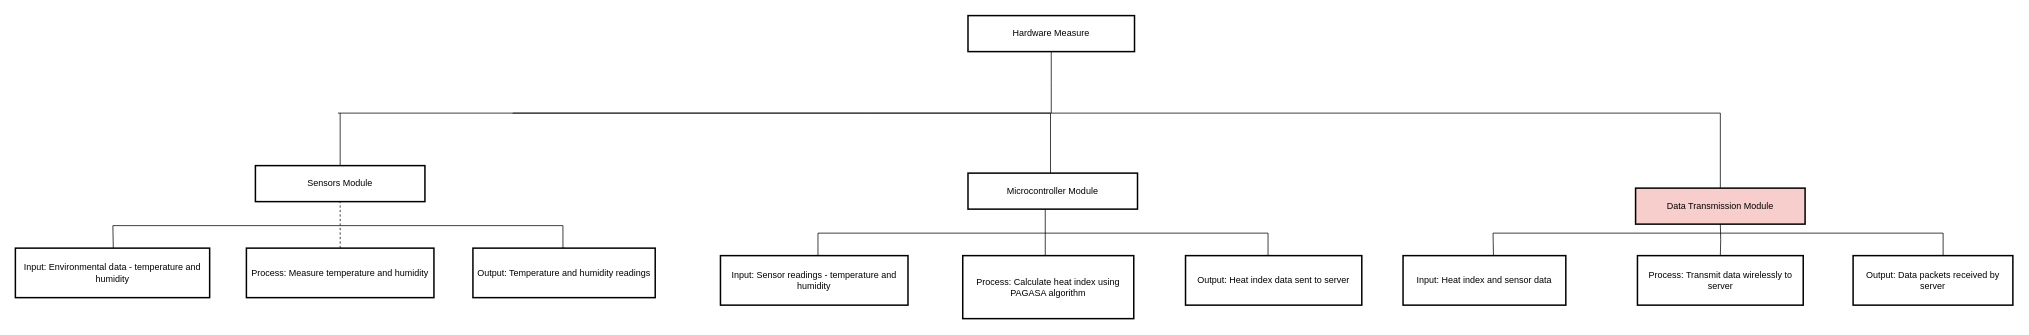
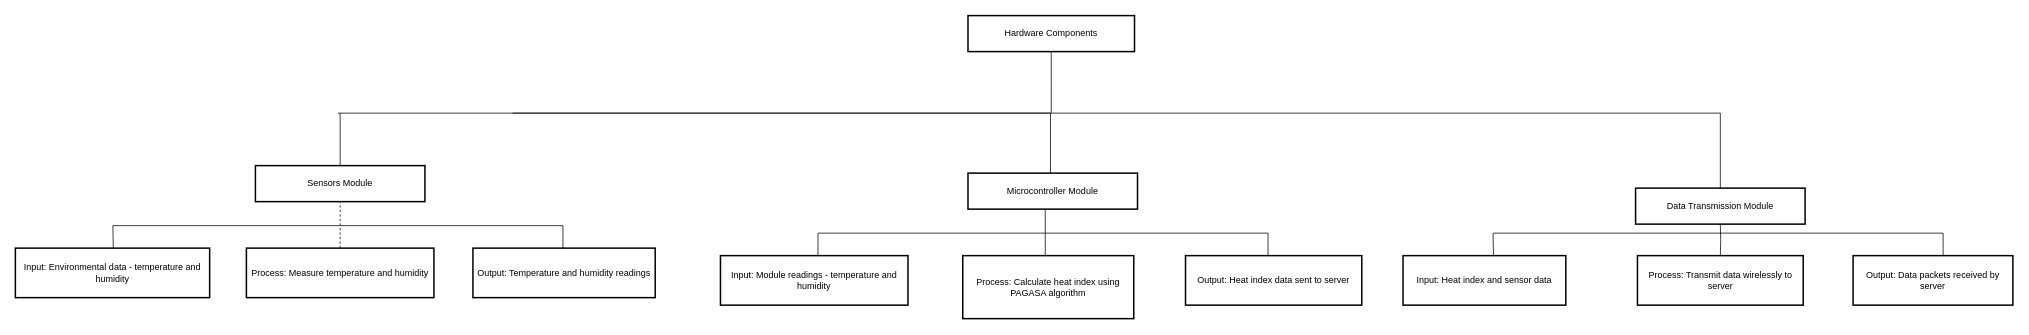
(1051, 33) -> (1051, 33)
(1720, 206) -> (1720, 206)
(814, 280) -> (814, 280)
